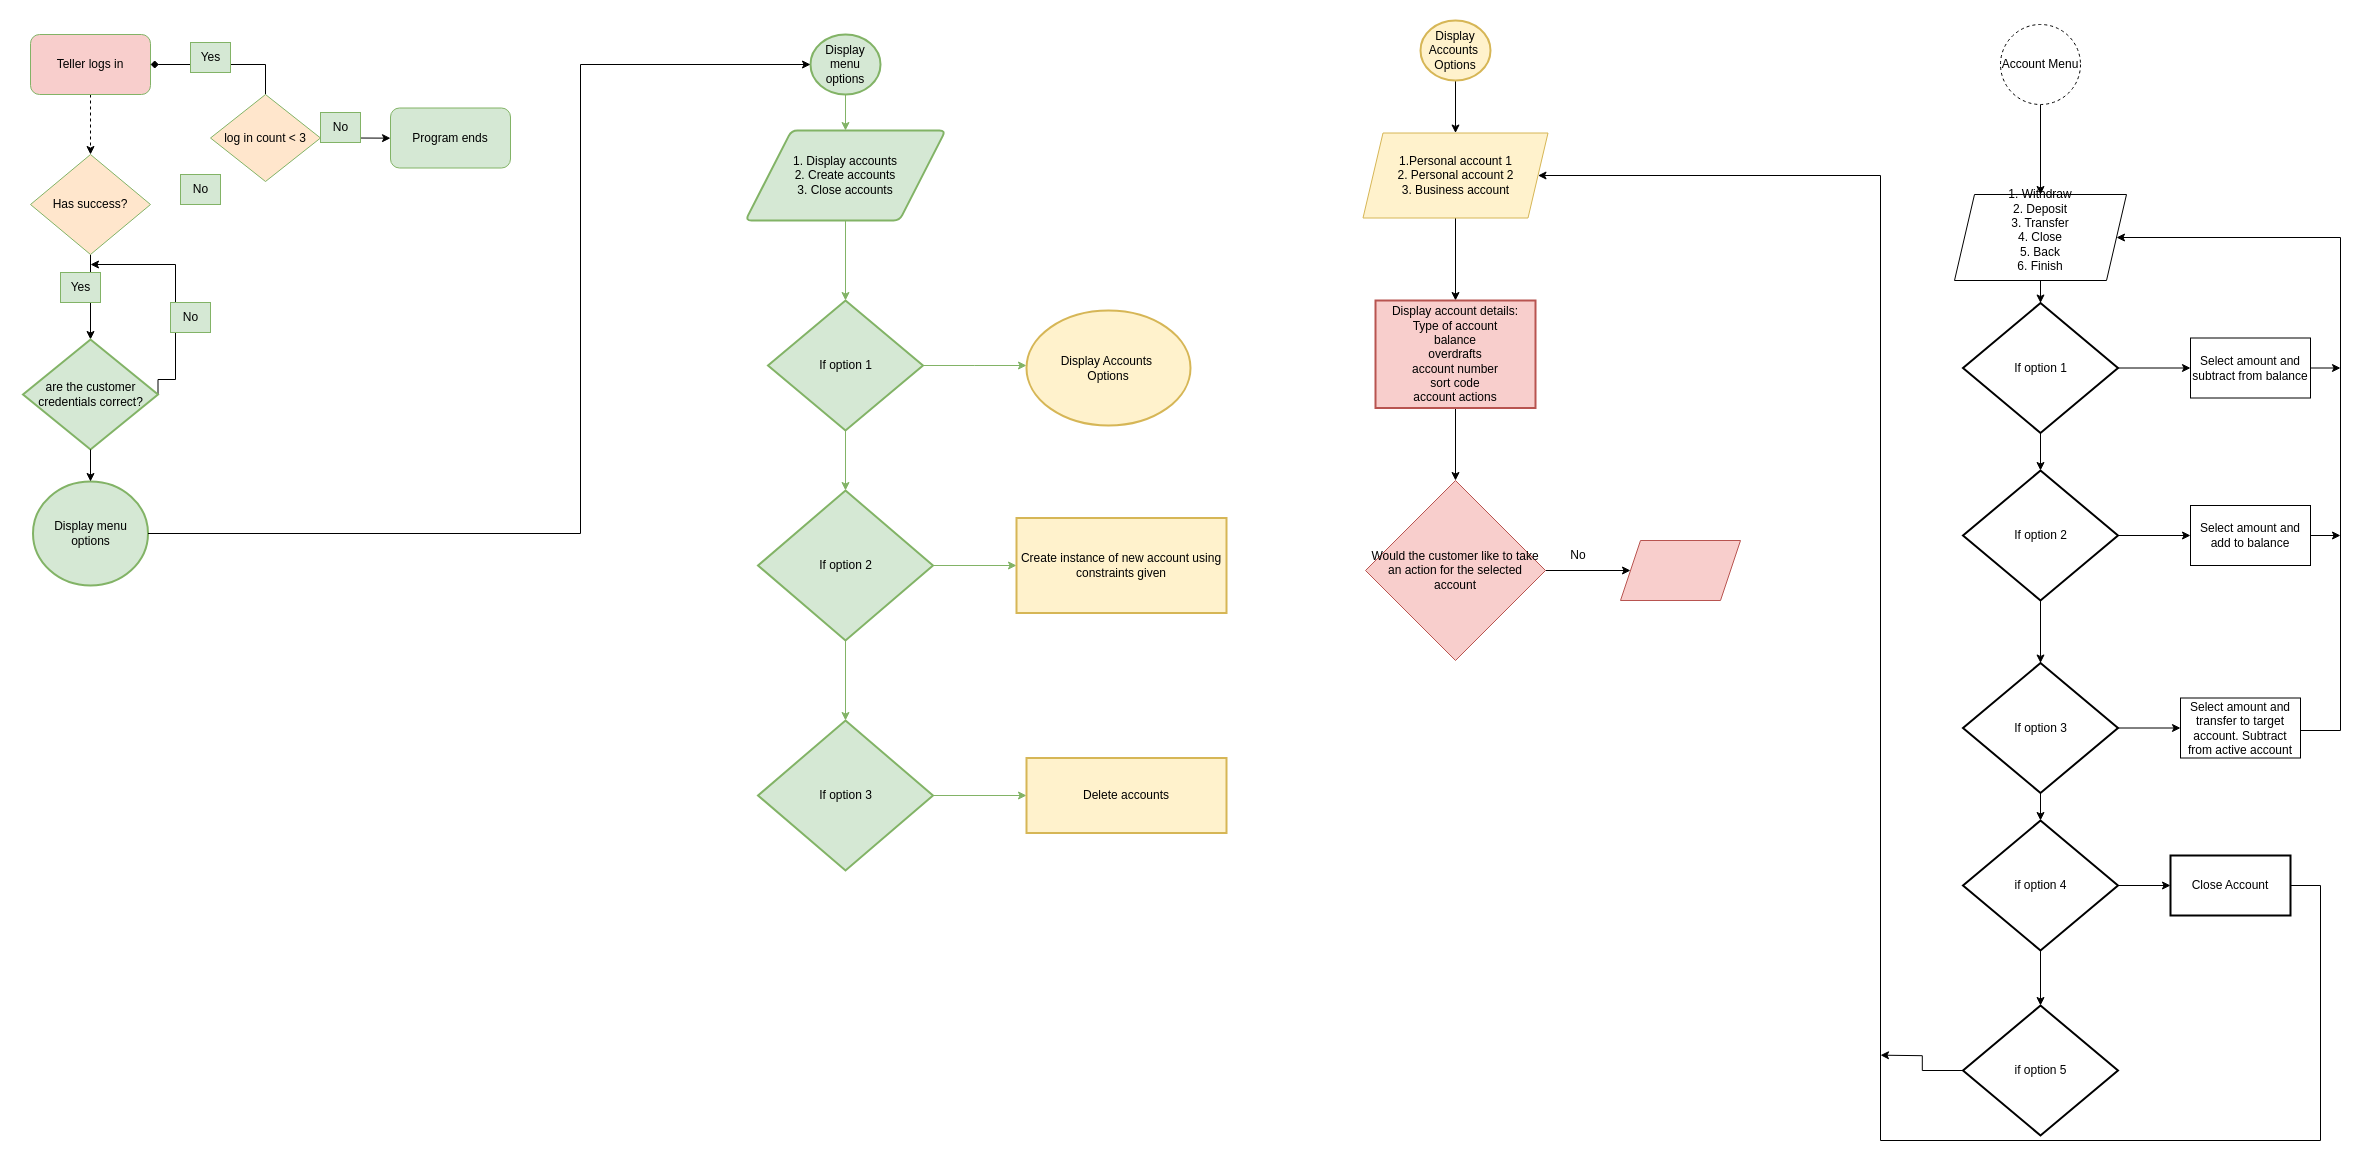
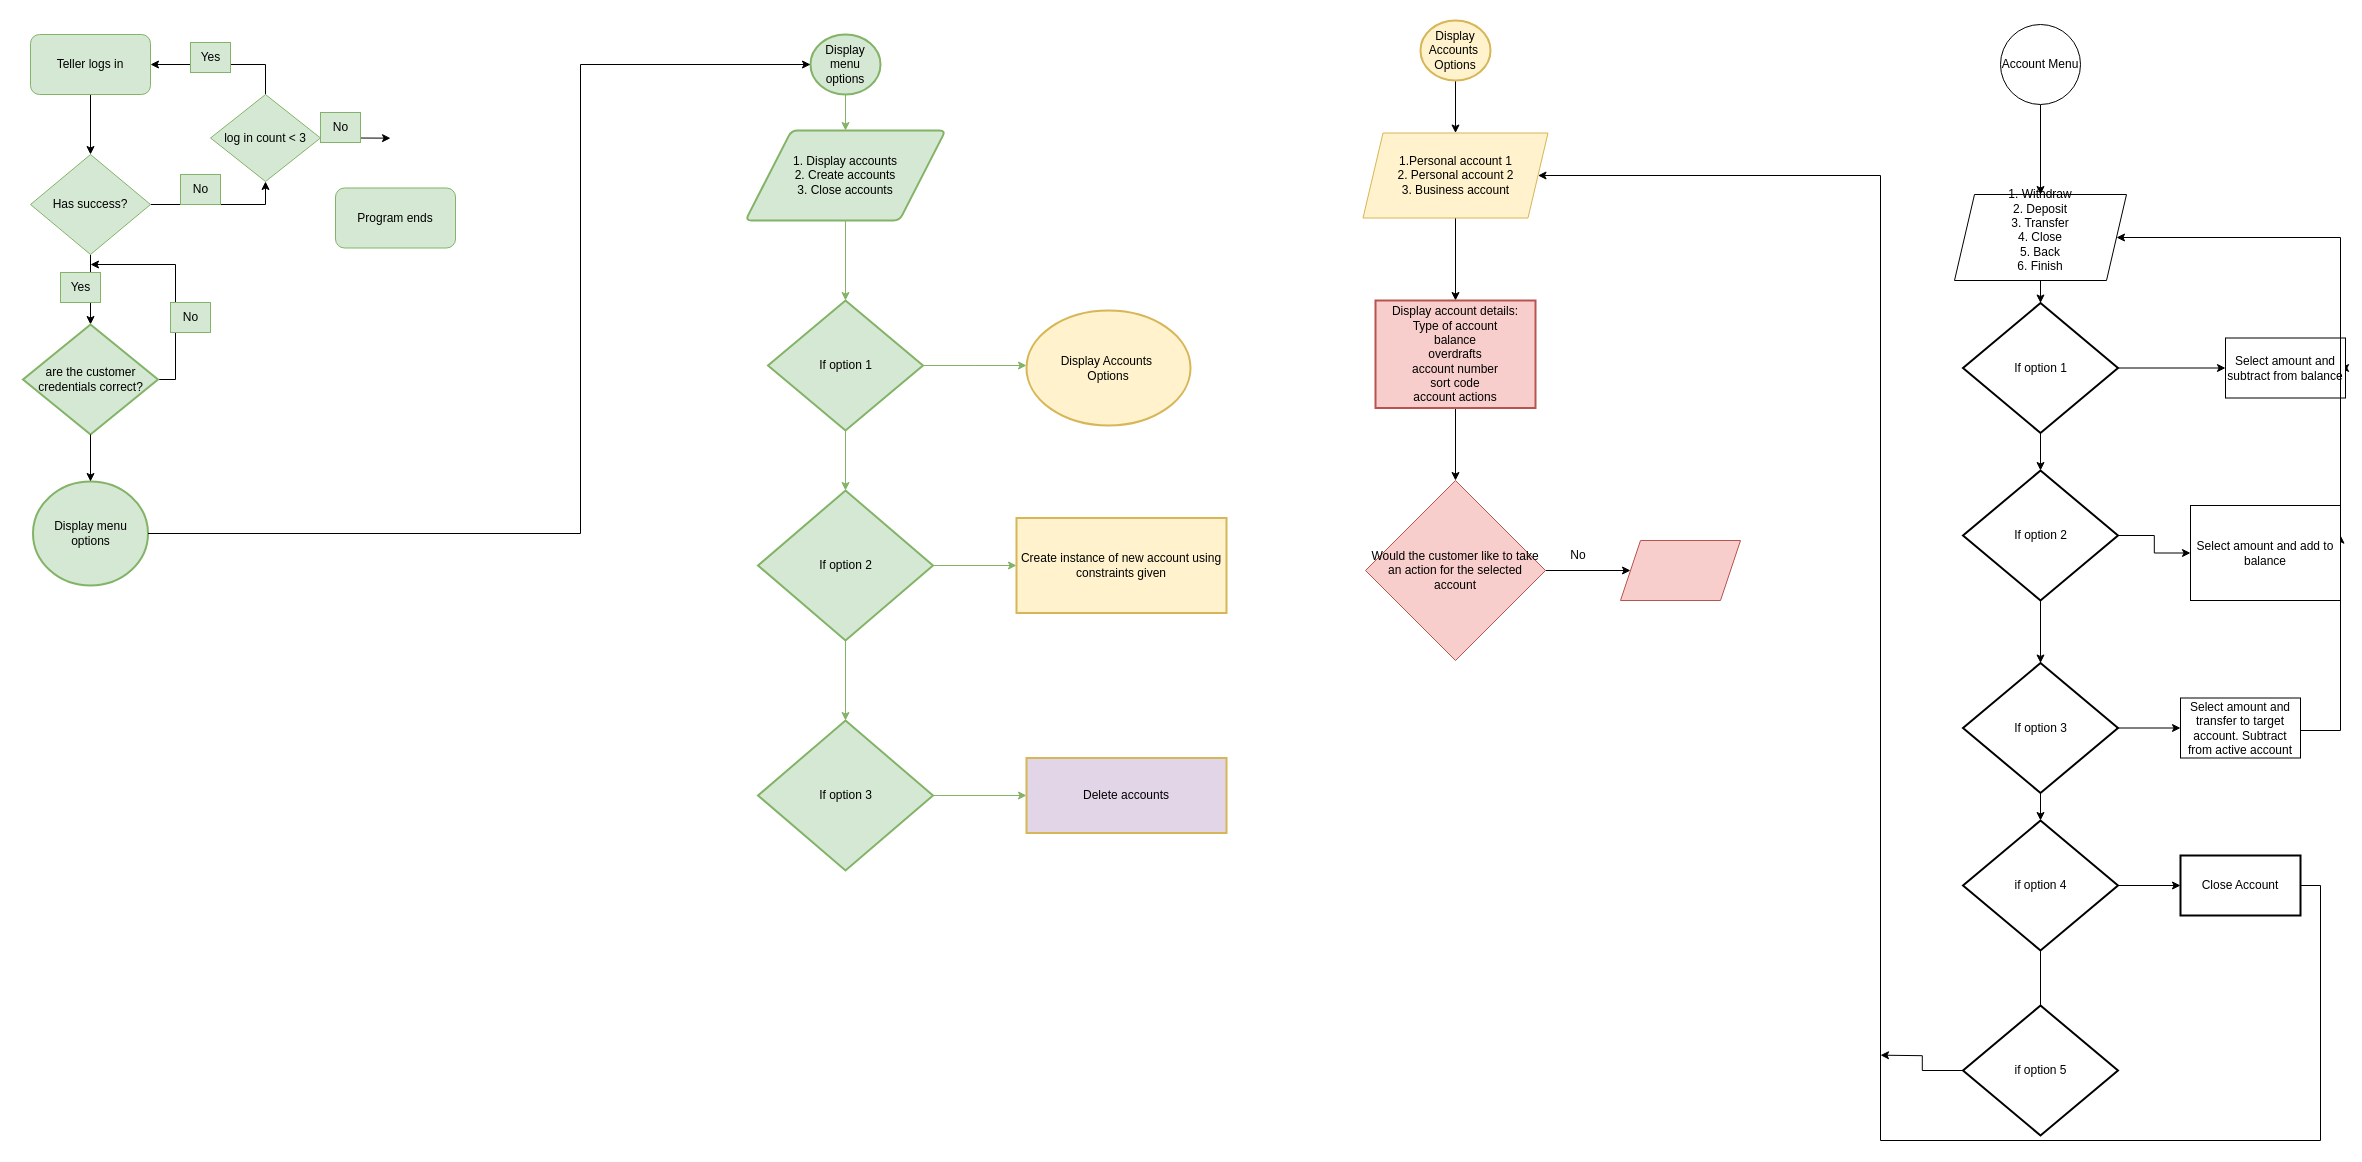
(91, 65) -> (91, 65)
(159, 65) -> (158, 65)
(2041, 65) -> (2041, 65)
(91, 122) -> (91, 122)
(266, 138) -> (266, 138)
(451, 138) -> (396, 218)
(91, 205) -> (91, 205)
none -> (251, 205)
(2251, 368) -> (2286, 368)
(91, 395) -> (91, 380)
(2251, 536) -> (2266, 553)
(1127, 796) -> (1127, 796)
(2231, 886) -> (2241, 886)
(2041, 997) -> (2041, 1000)
